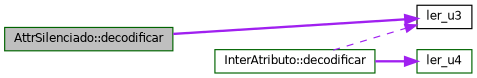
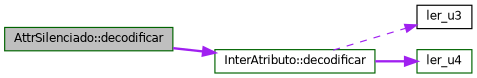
(289, 27) -> (188, 50)
